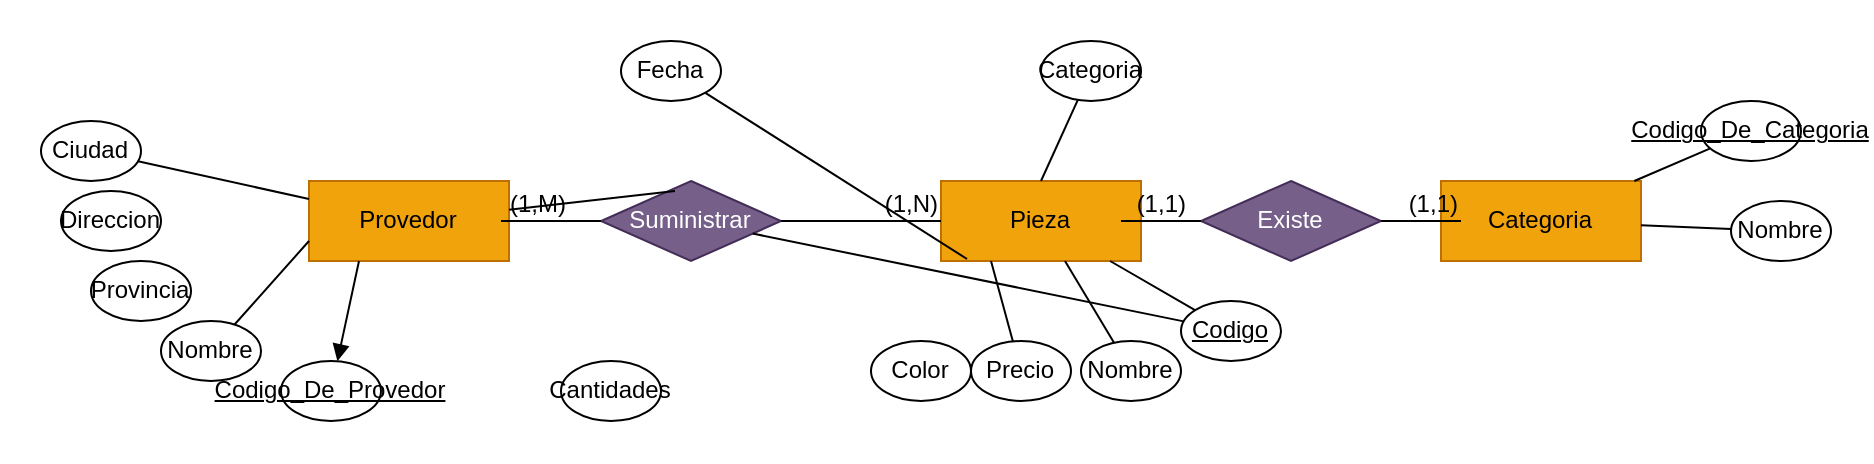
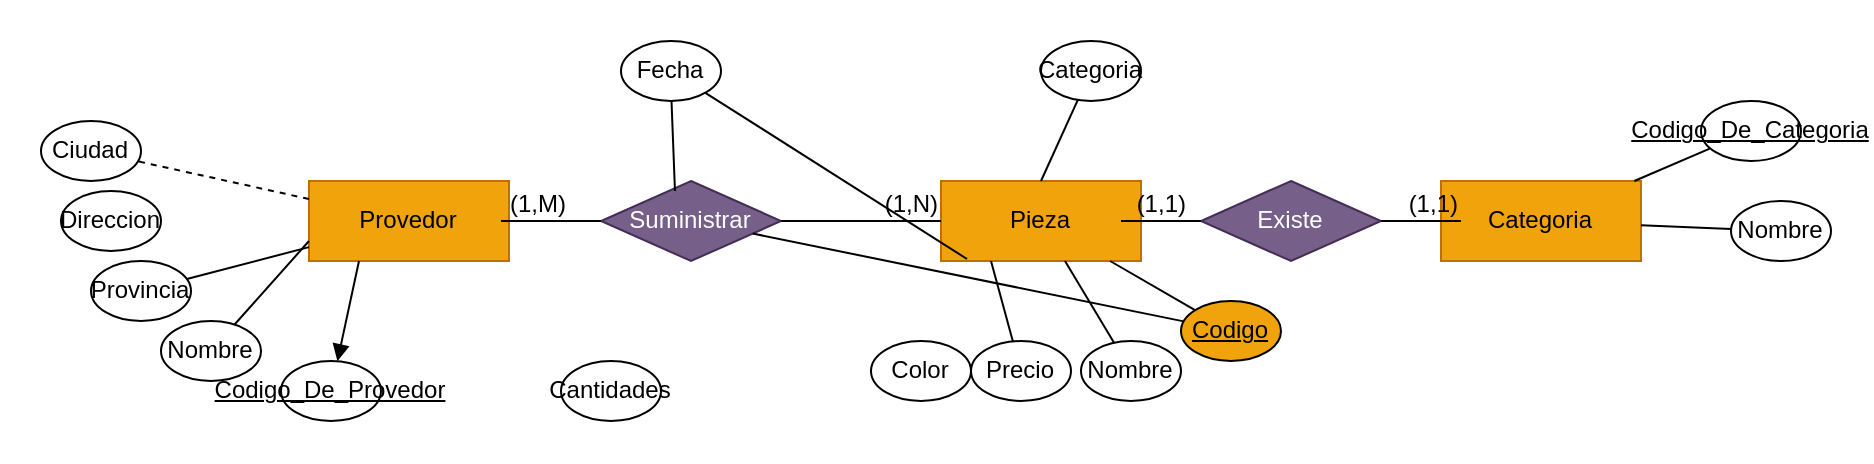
(225, 180) -> (225, 180)
(592, 200) -> (673, 146)
none -> (242, 265)
(1231, 331) -> (1231, 331)
